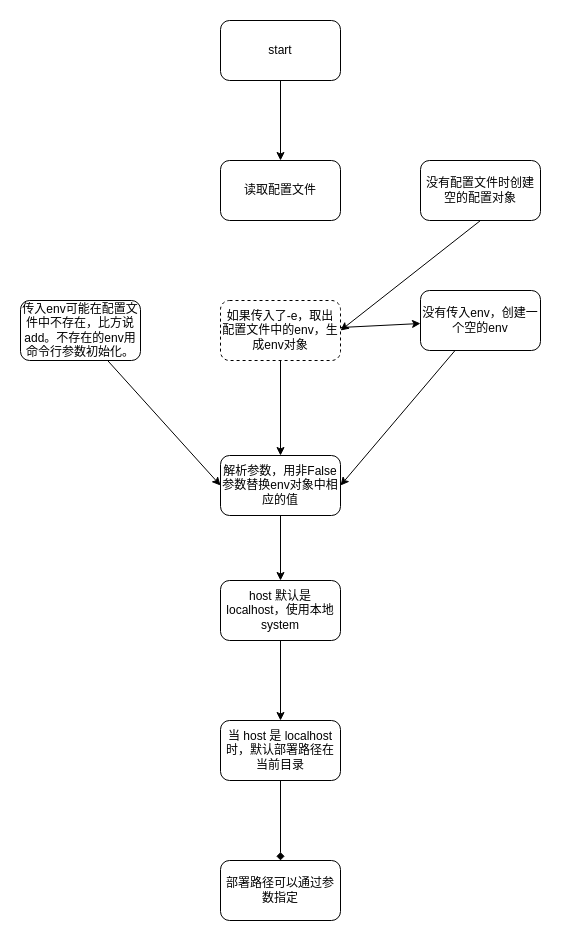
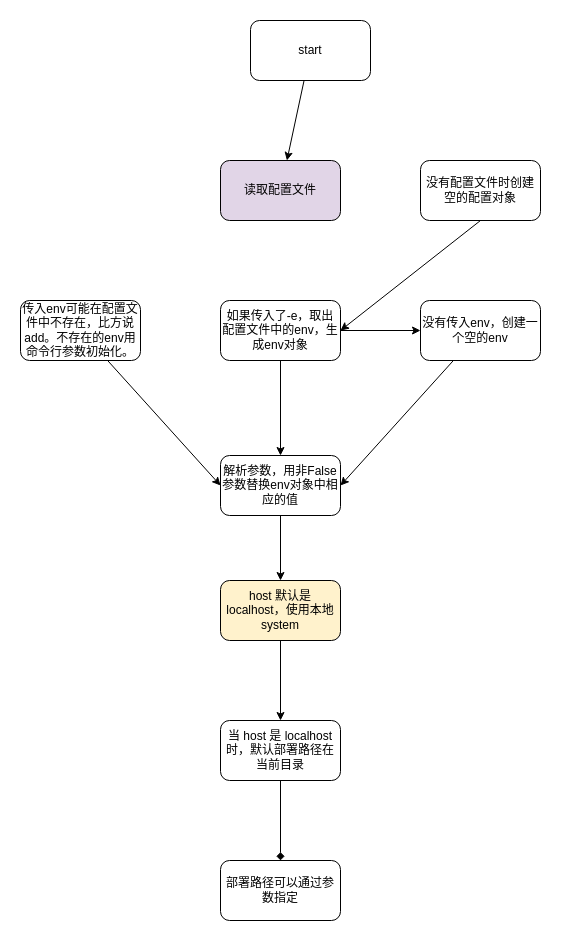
(281, 51) -> (311, 51)
(281, 191) -> (281, 191)
(481, 321) -> (481, 331)
(281, 331) -> (281, 331)
(281, 611) -> (281, 611)
